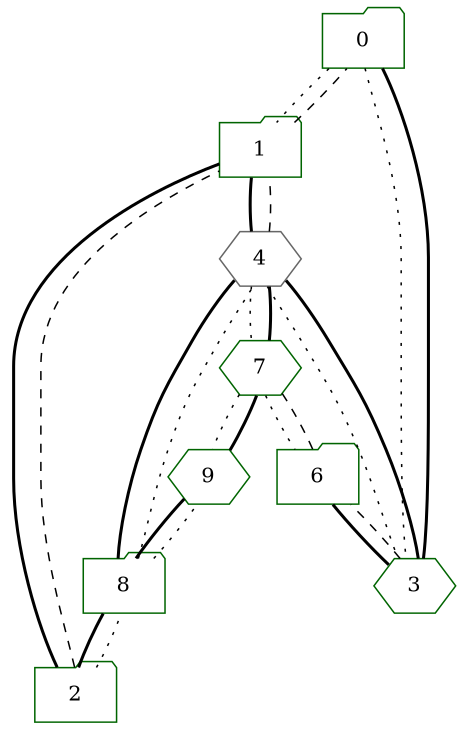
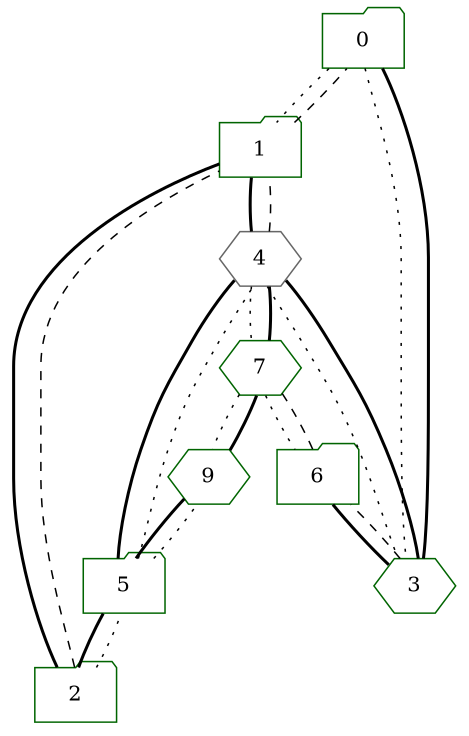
(124, 586) -> (124, 586)
